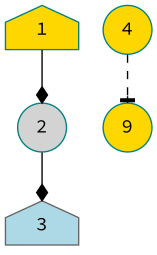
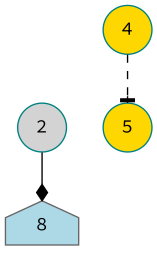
(42, 30) -> none
(128, 128) -> (128, 128)
(42, 225) -> (42, 225)
